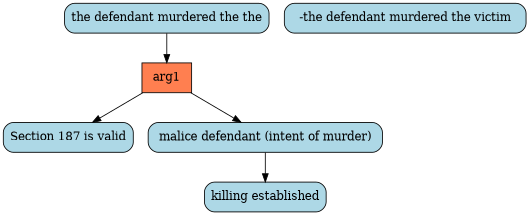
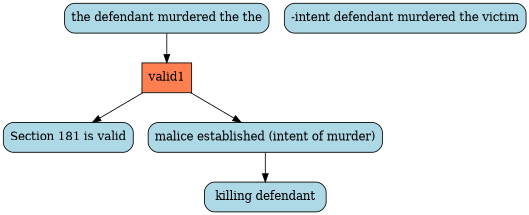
(405, 18) -> (405, 18)
(167, 78) -> (167, 78)
(68, 137) -> (68, 137)
(265, 137) -> (265, 137)
(265, 197) -> (265, 197)
